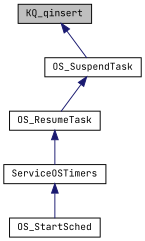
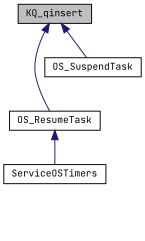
(71, 98) -> (35, 72)
(55, 228) -> none
